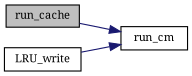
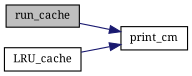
(154, 38) -> (154, 38)
(43, 59) -> (43, 59)
